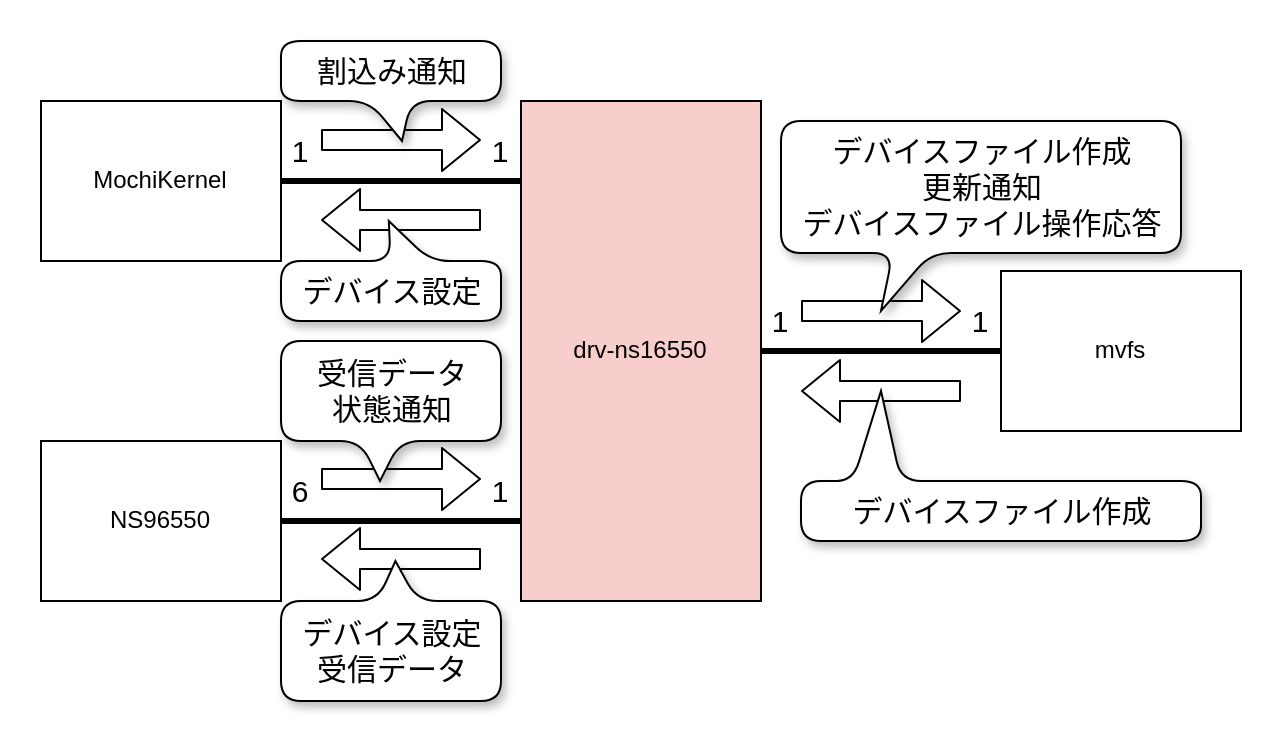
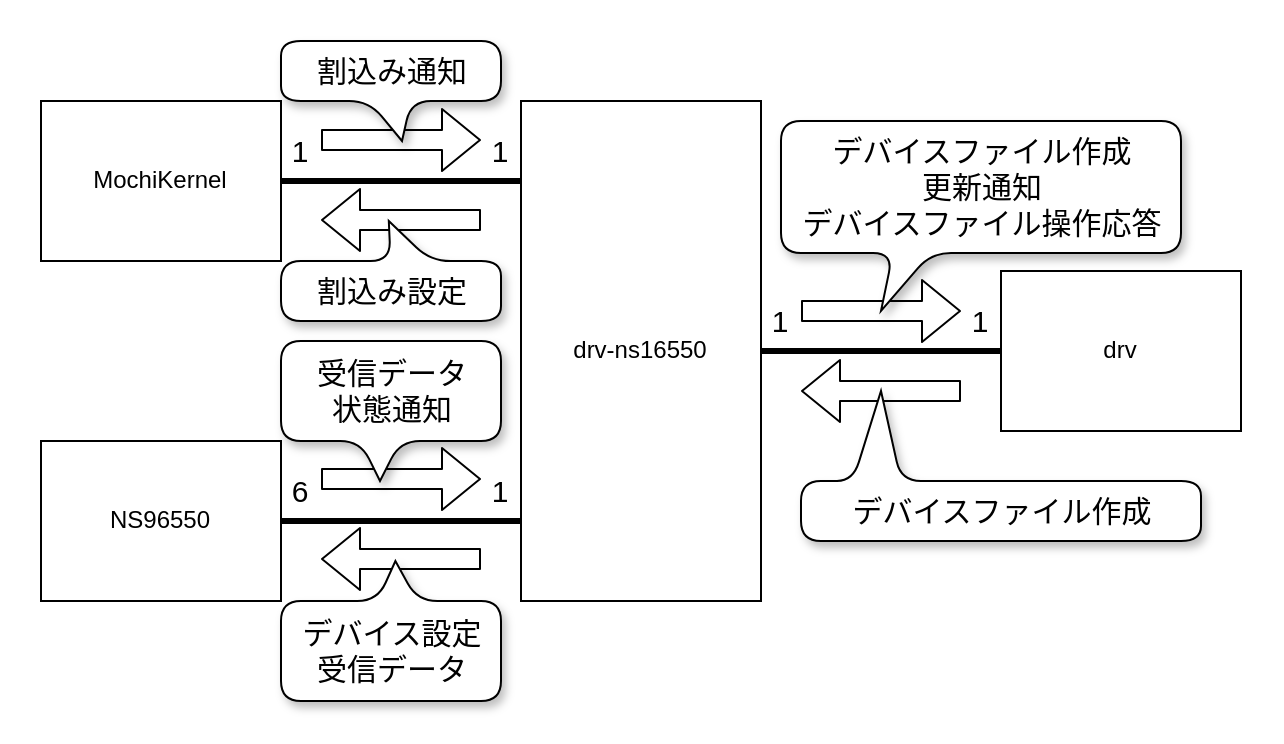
(393, 291) -> (393, 291)
(641, 351) -> (641, 351)
(1121, 351) -> (1121, 351)
